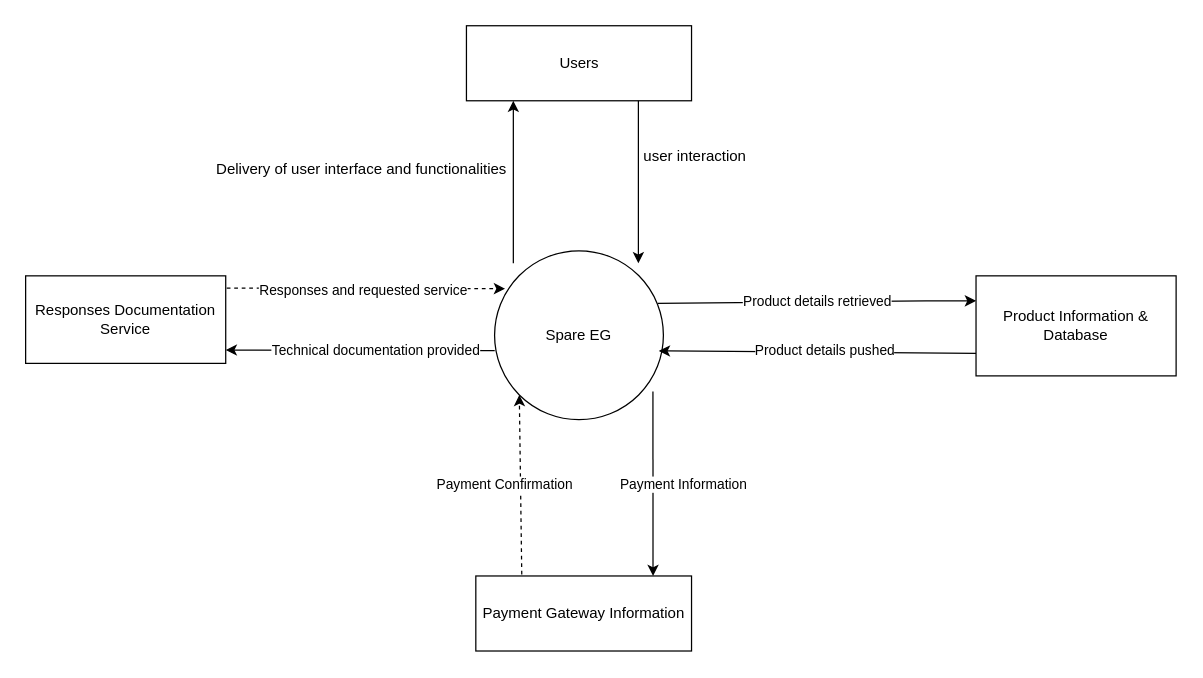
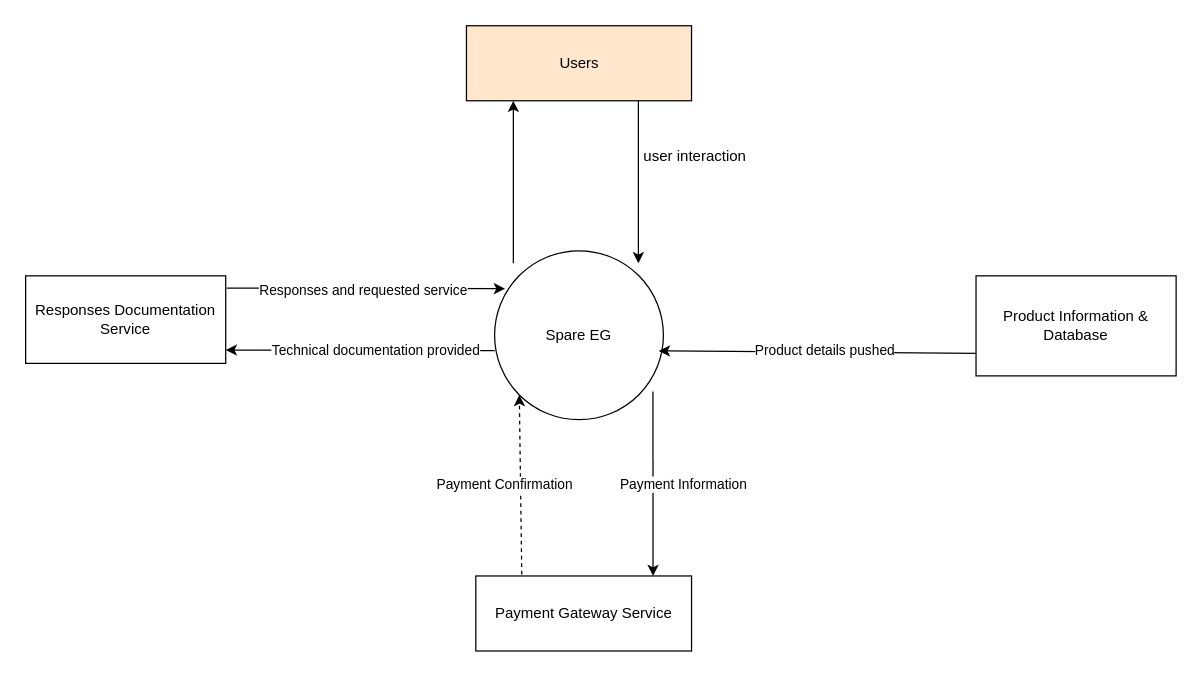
(579, 63) -> (579, 63)
(363, 169) -> none
(243, 288) -> (243, 288)
(813, 302) -> none
(584, 613) -> (584, 613)
